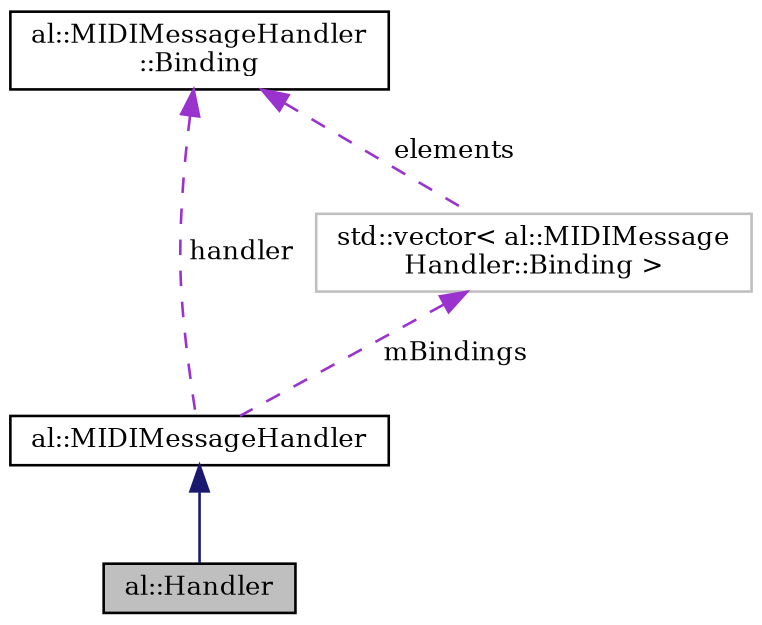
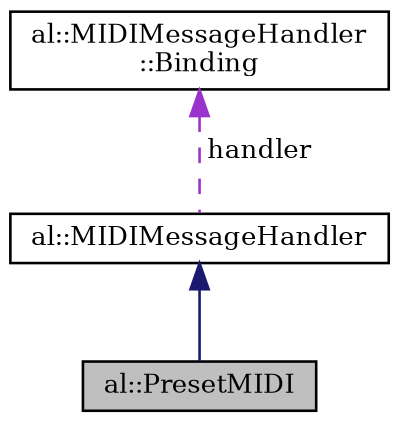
(534, 253) -> none
(200, 588) -> (200, 386)
